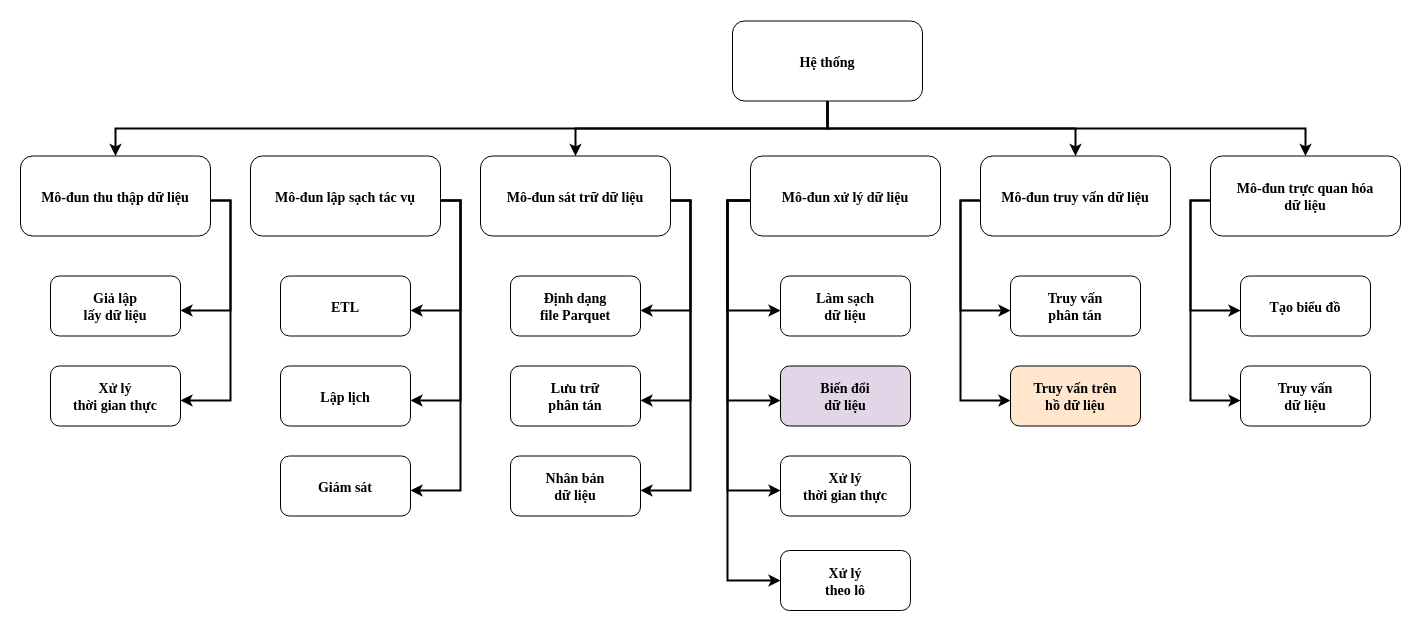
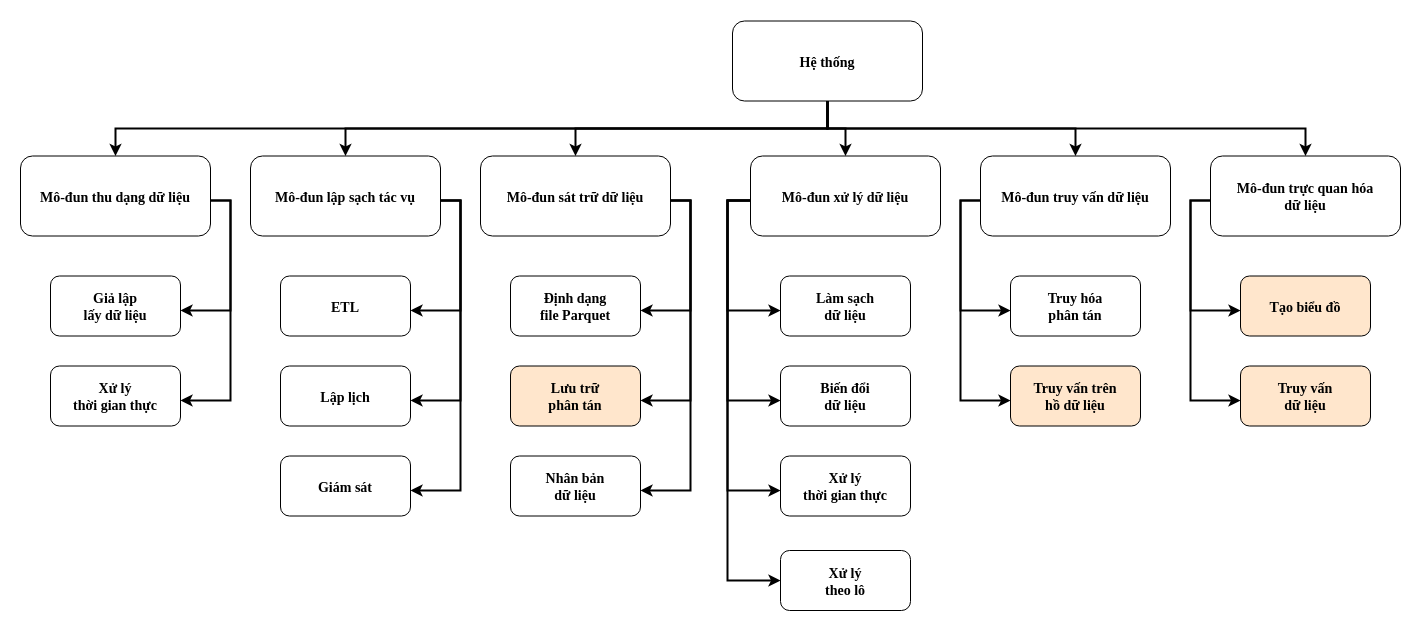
none -> (346, 139)
none -> (846, 139)
(115, 197) -> (115, 197)
(1075, 298) -> (1075, 298)
(1306, 306) -> (1306, 306)
(576, 396) -> (576, 396)
(846, 396) -> (846, 396)
(1306, 396) -> (1306, 396)
